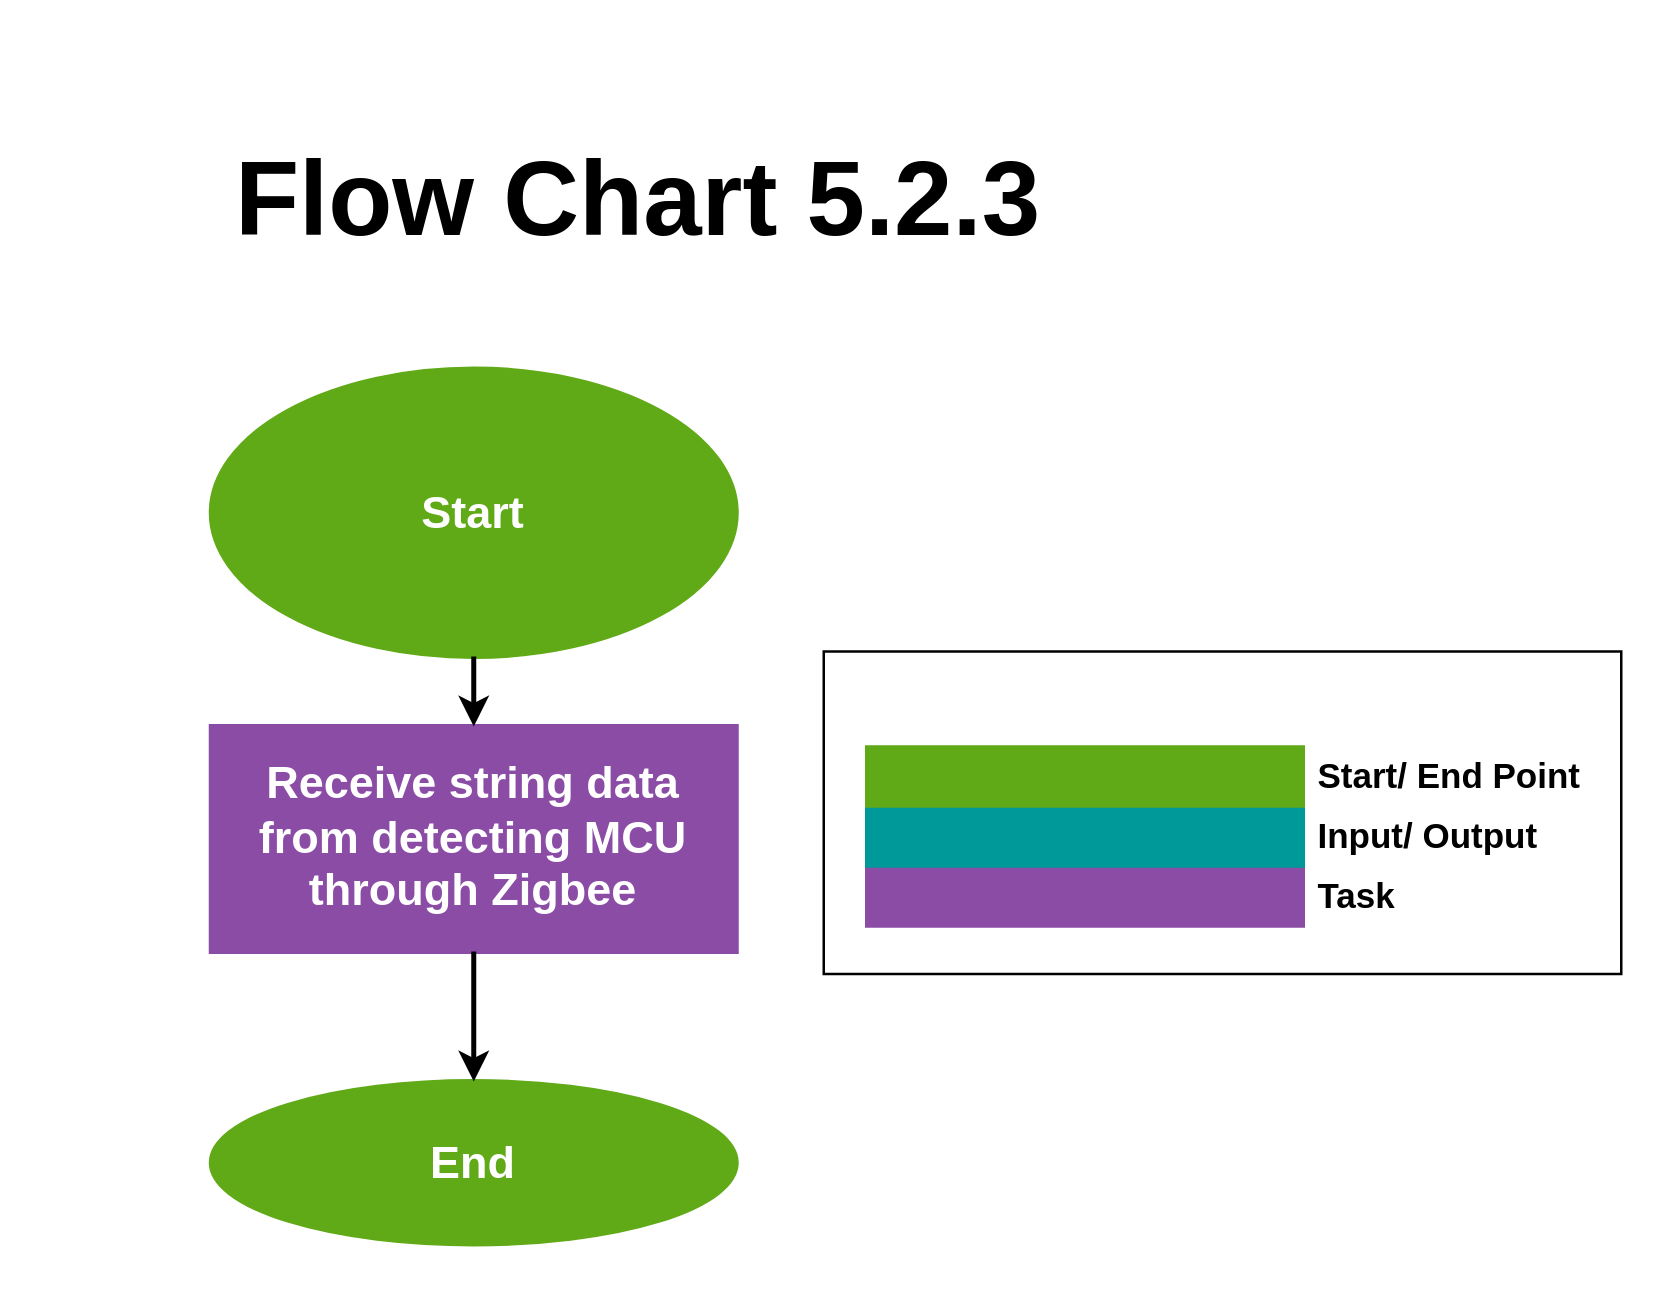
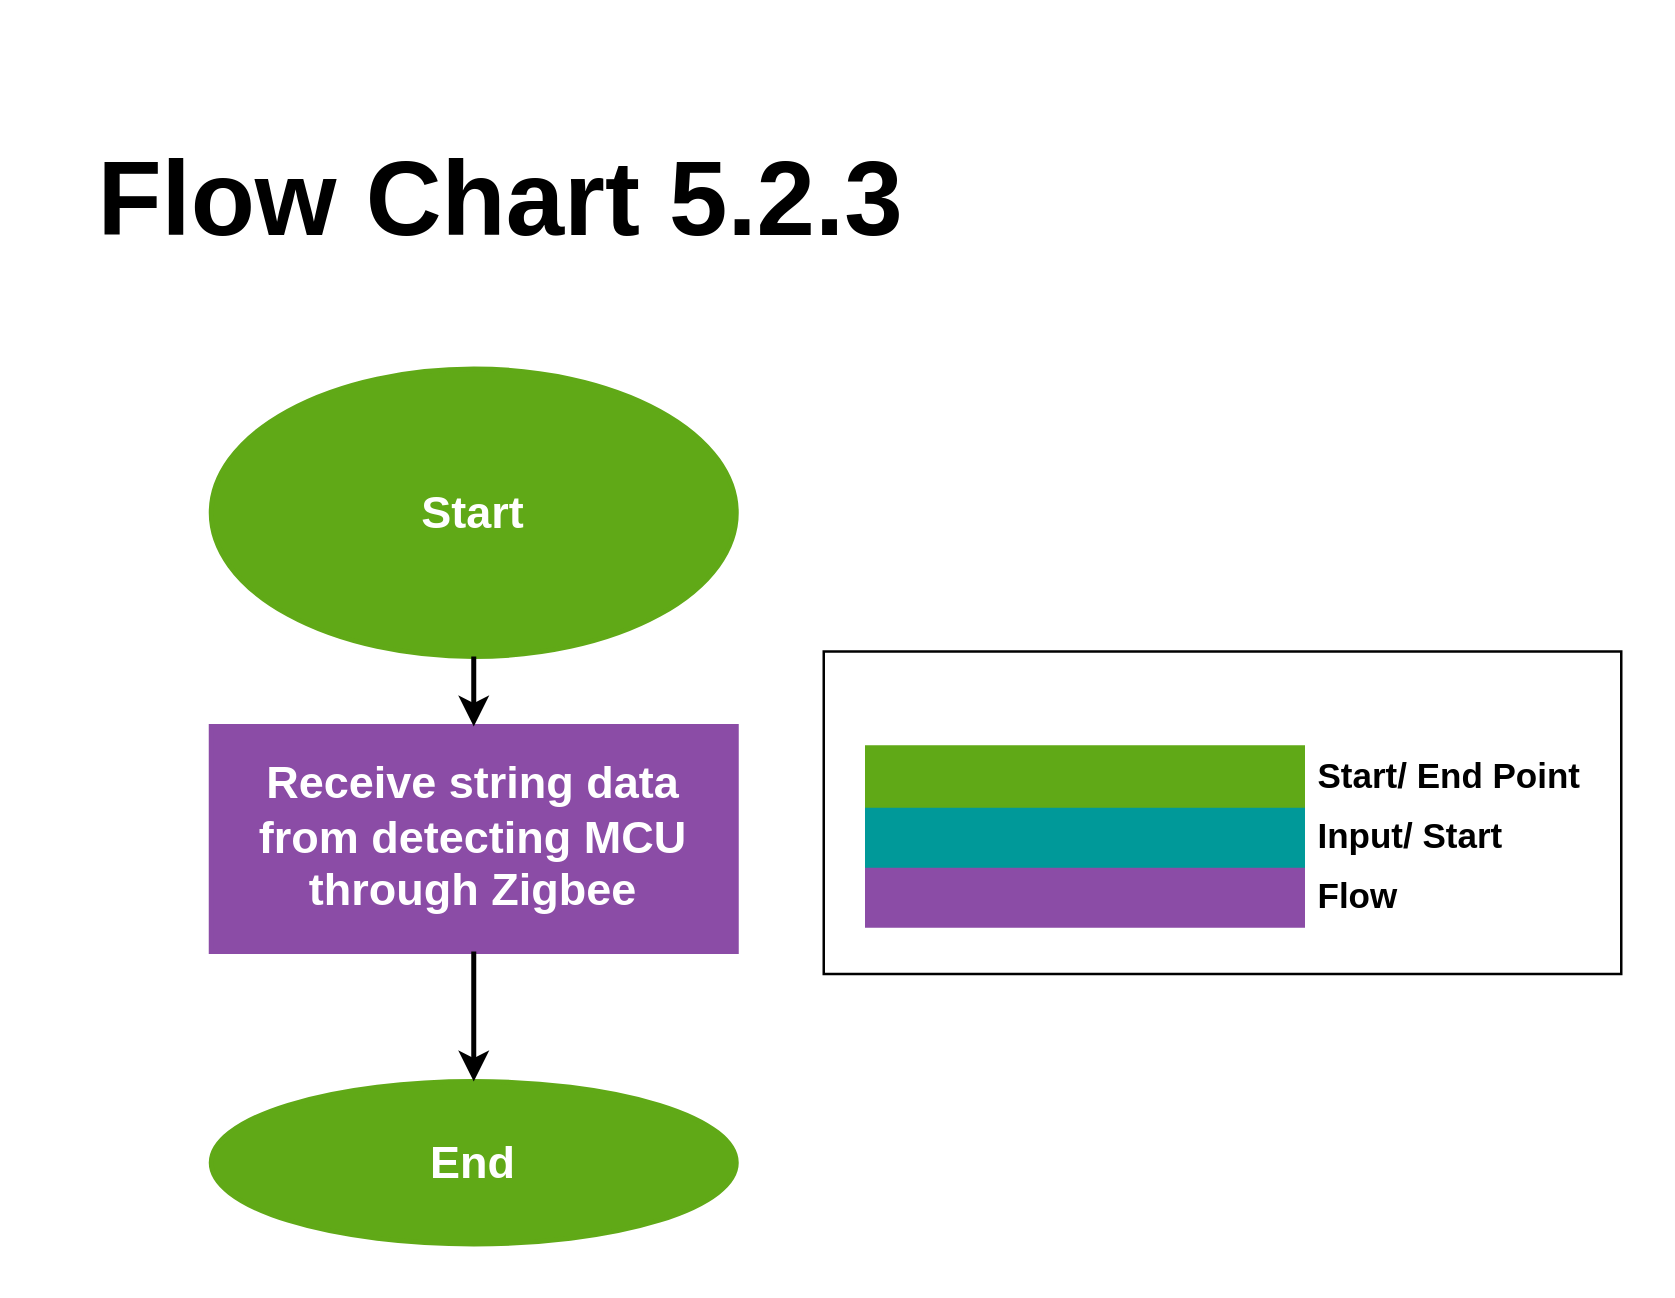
(639, 201) -> (501, 201)
(1434, 836) -> (1432, 836)
(1358, 896) -> (1353, 896)
